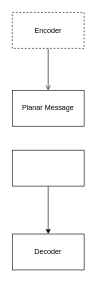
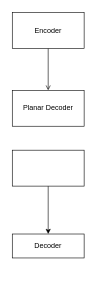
(48, 30) -> (48, 30)
(48, 108) -> (48, 108)
(48, 252) -> (48, 246)
